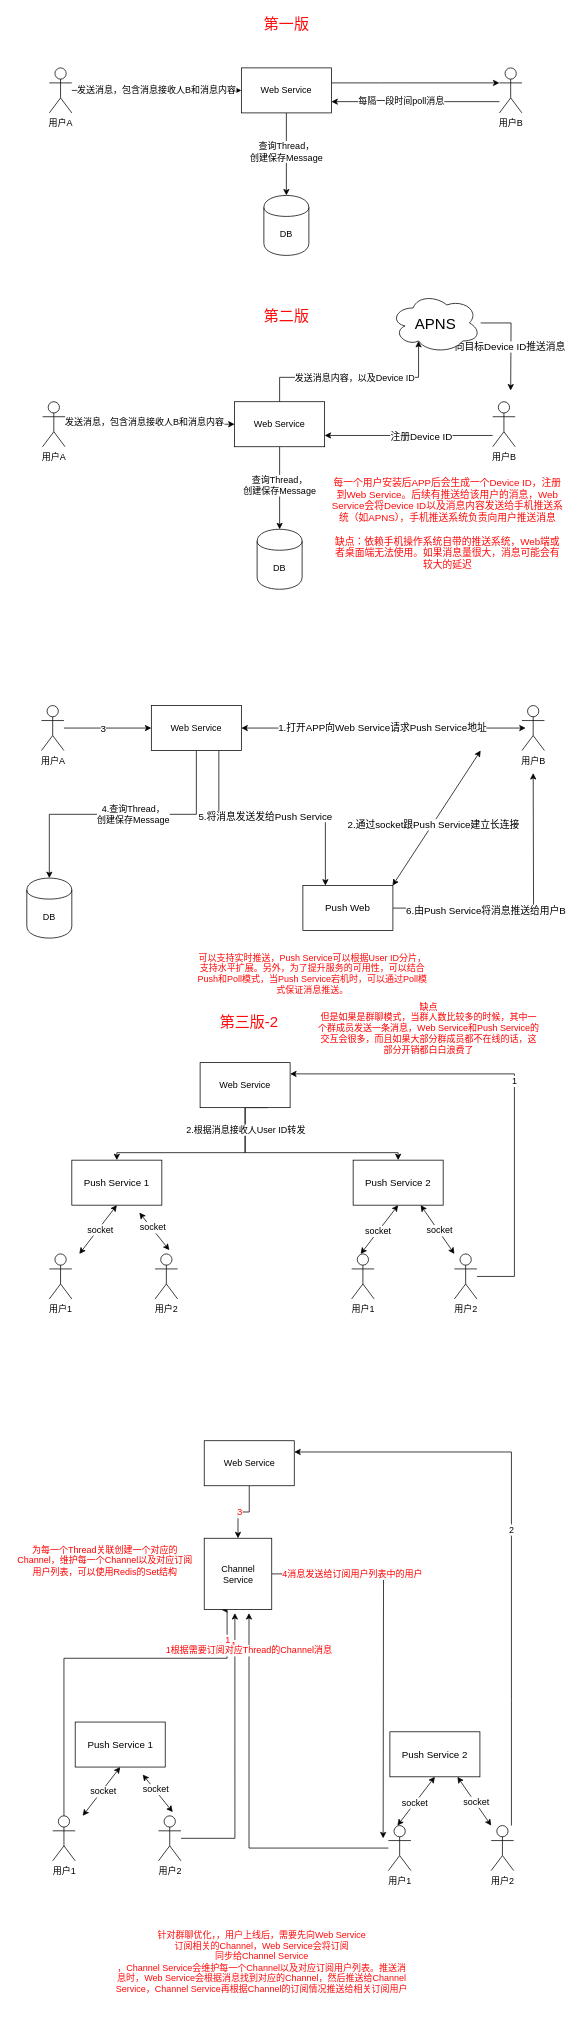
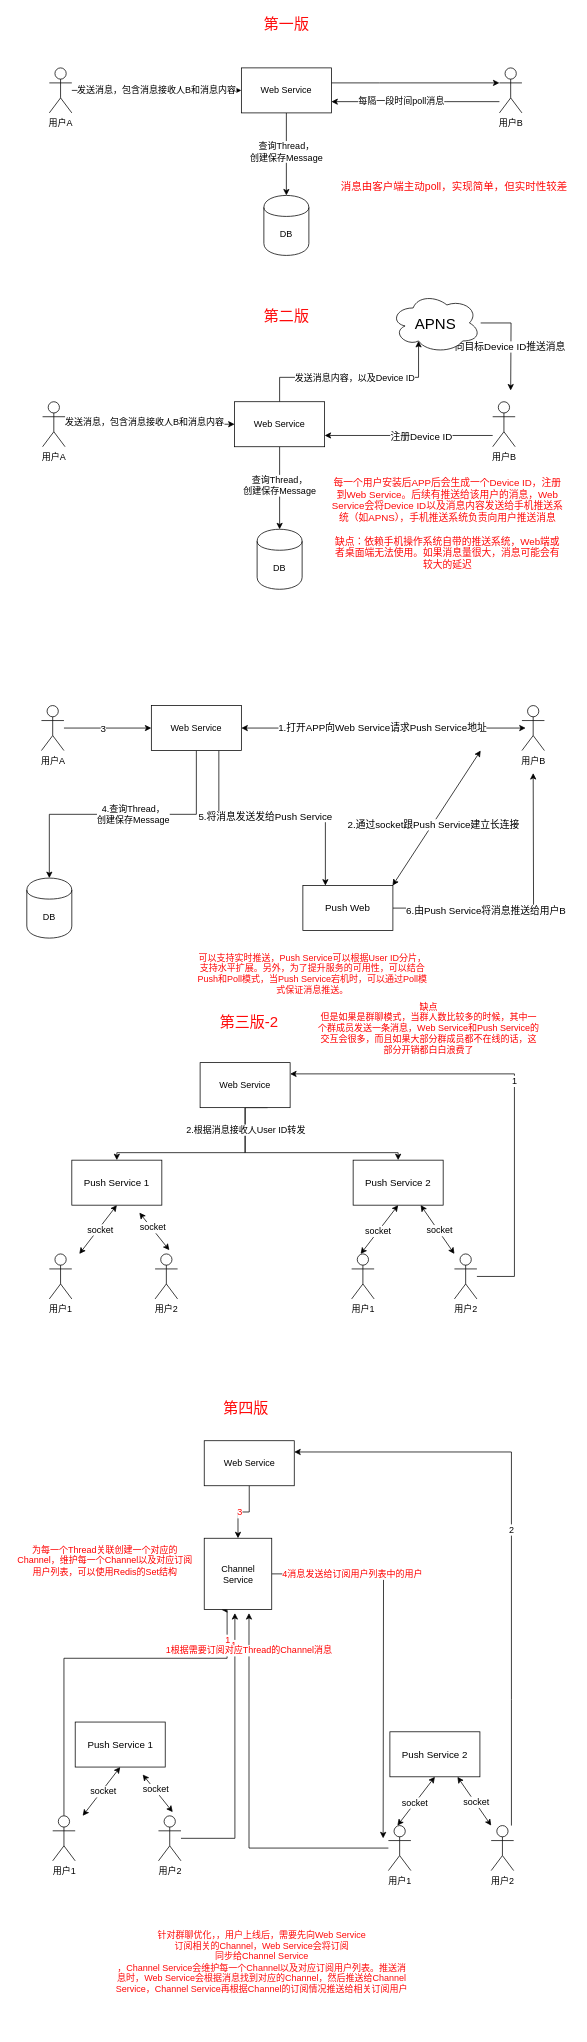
none -> (454, 184)
none -> (246, 1407)
